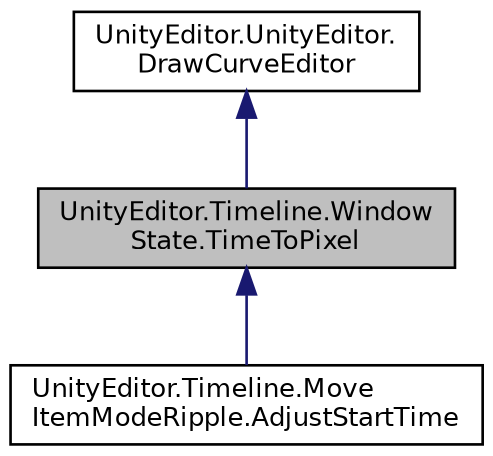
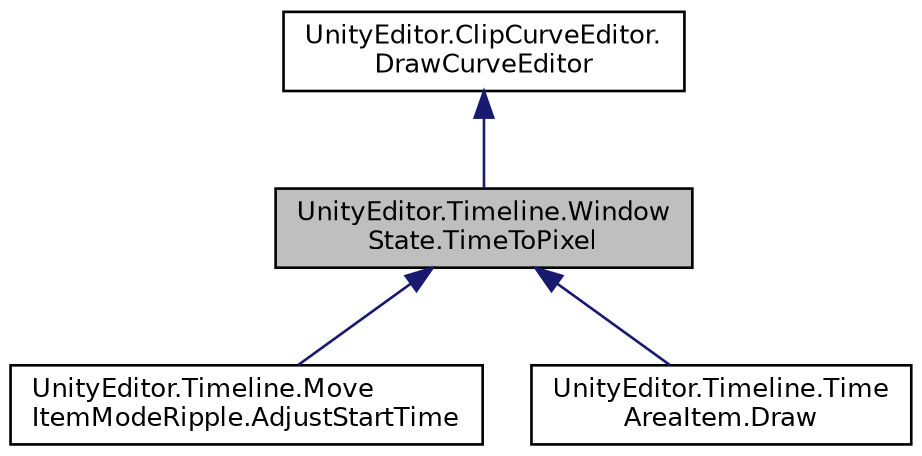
(247, 51) -> (484, 51)
none -> (721, 405)
